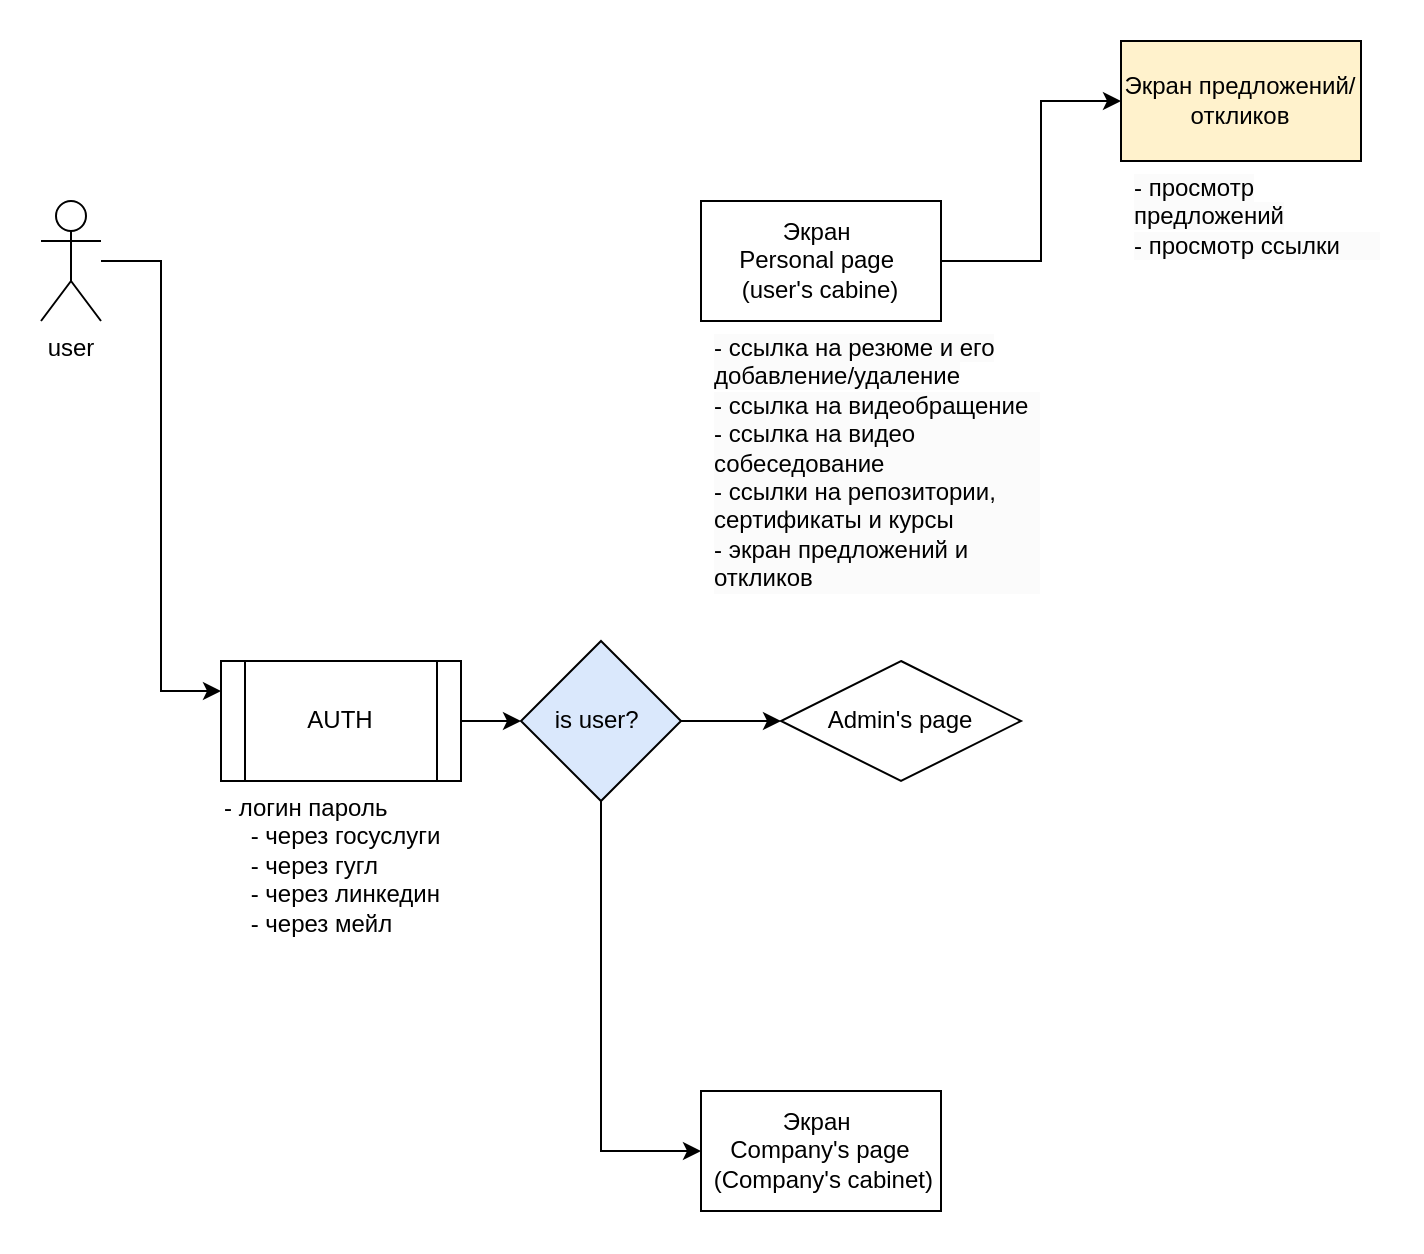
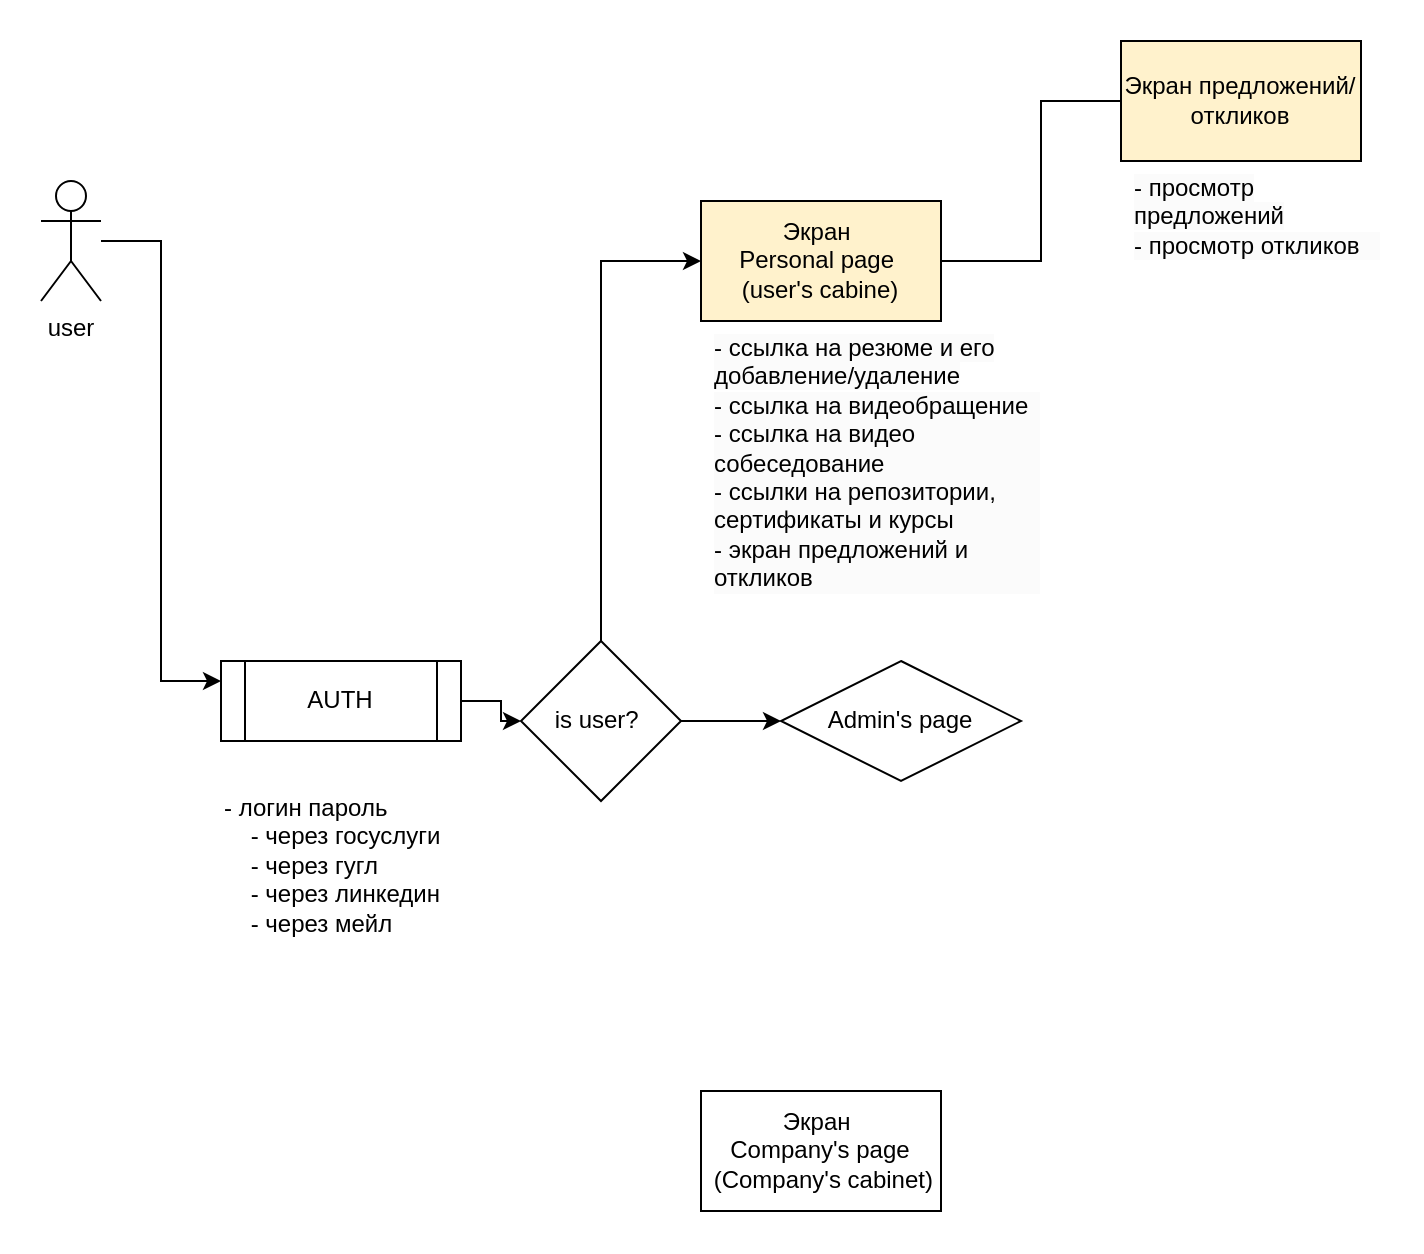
(1106, 101) -> (1111, 101)
(1258, 218) -> (1258, 218)
(71, 261) -> (71, 241)
(821, 261) -> (821, 261)
none -> (601, 408)
(341, 721) -> (341, 701)
(601, 721) -> (601, 721)
(601, 1019) -> none
